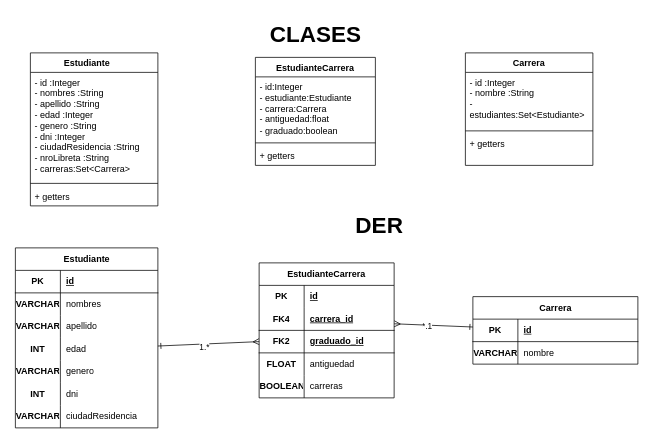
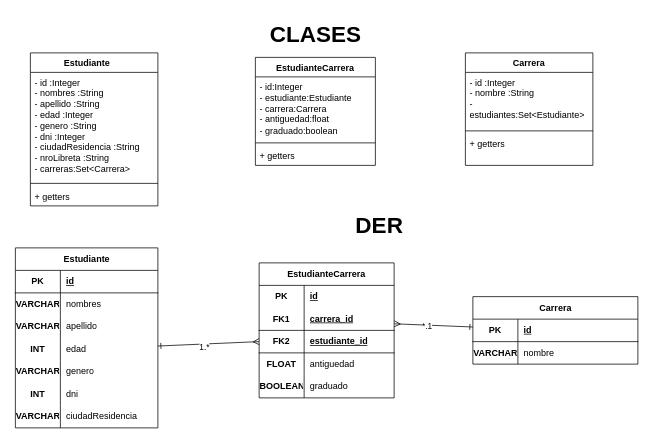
(282, 319) -> (282, 319)
(337, 342) -> (341, 342)
(330, 387) -> (330, 387)
